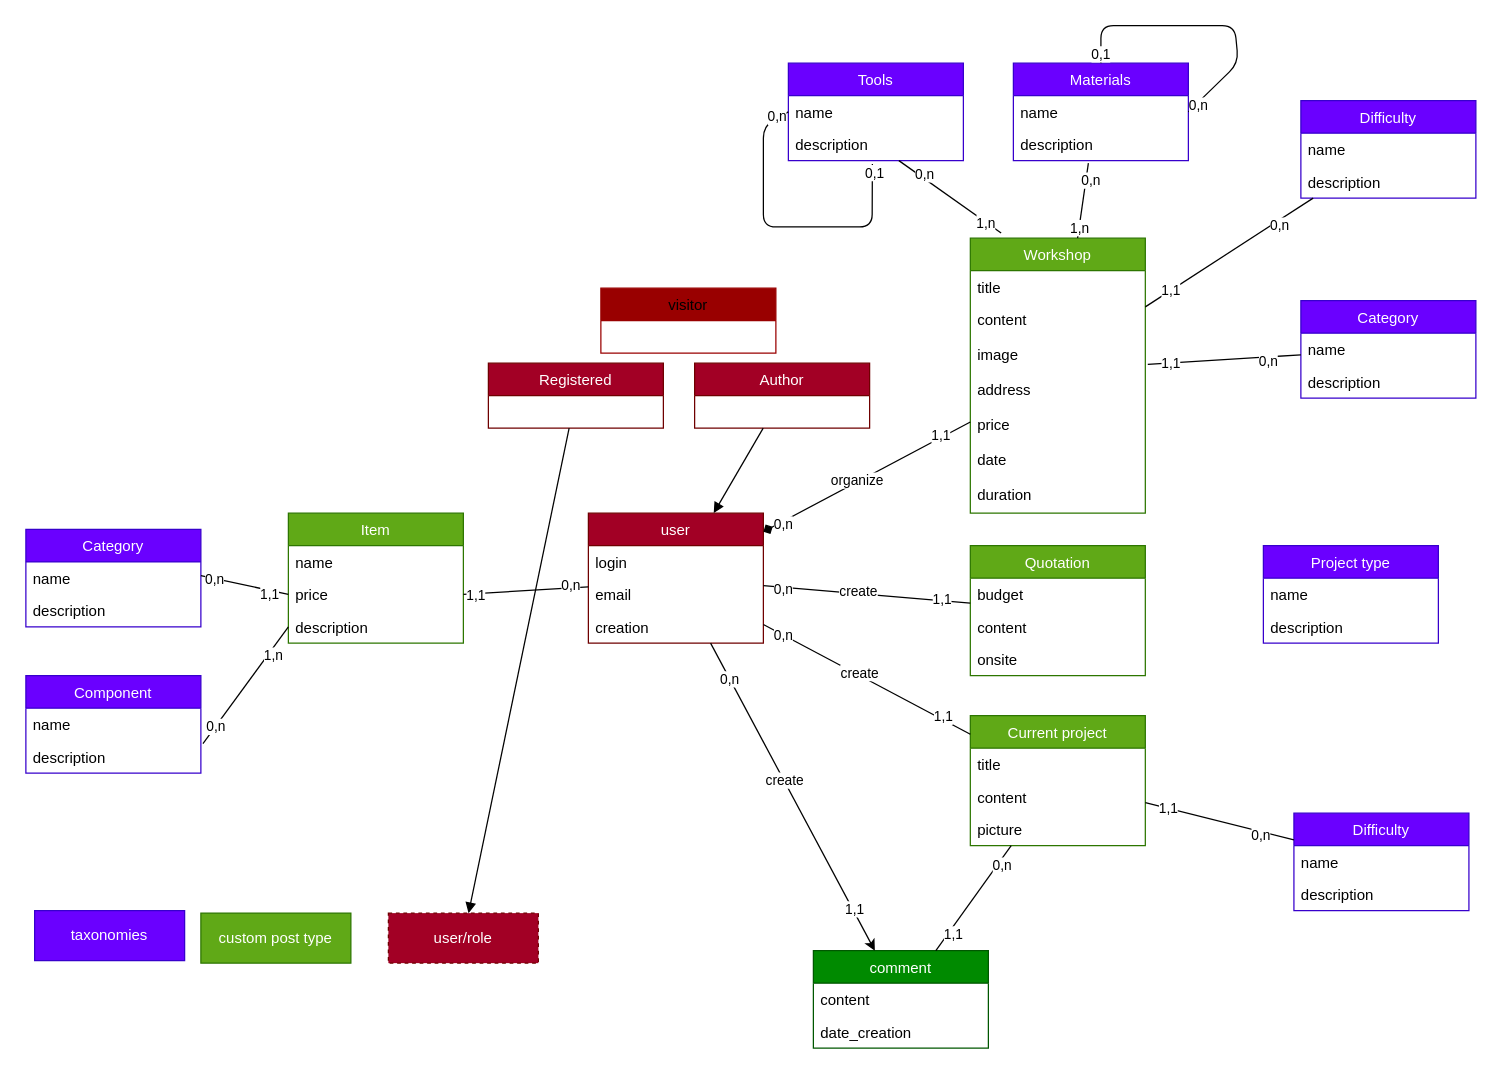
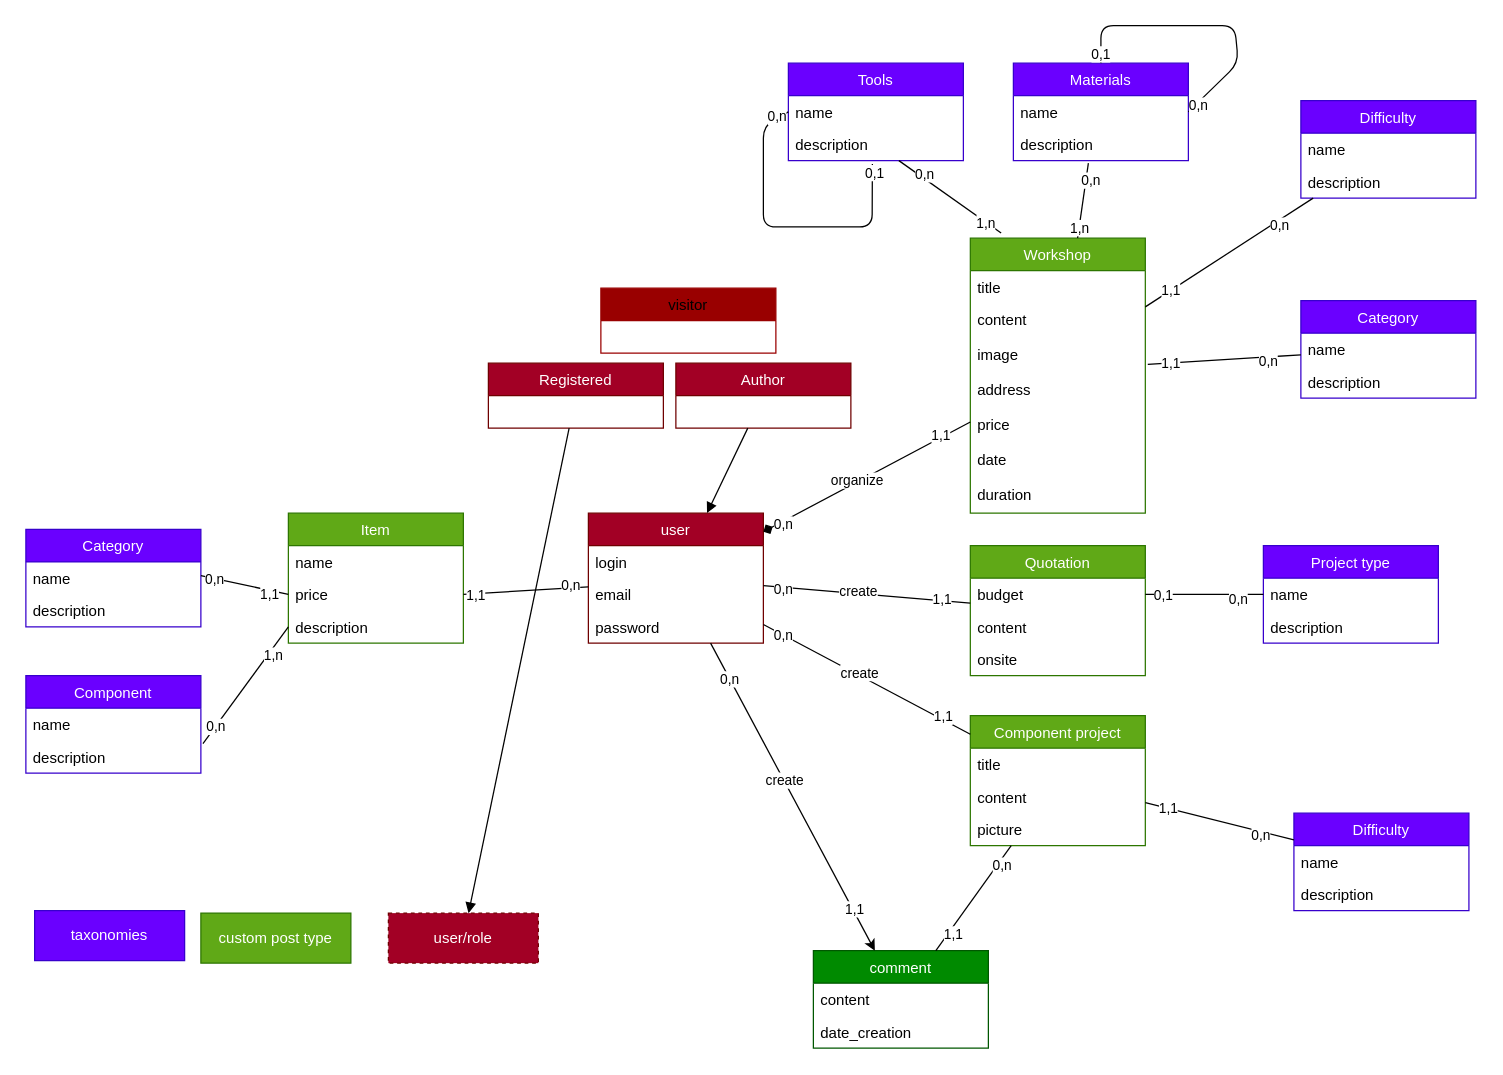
(782, 396) -> (763, 396)
none -> (1204, 594)
(627, 628) -> (629, 628)
(1057, 733) -> (1057, 733)
